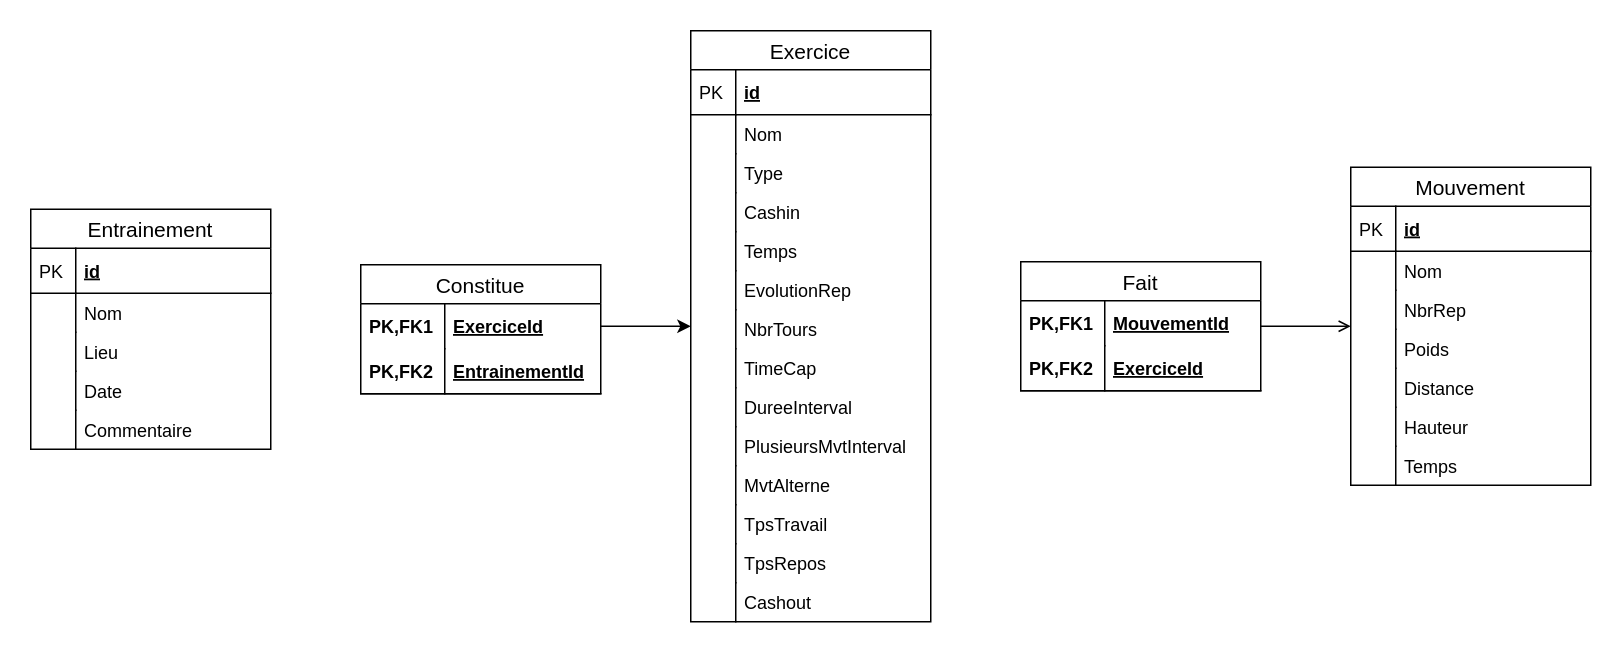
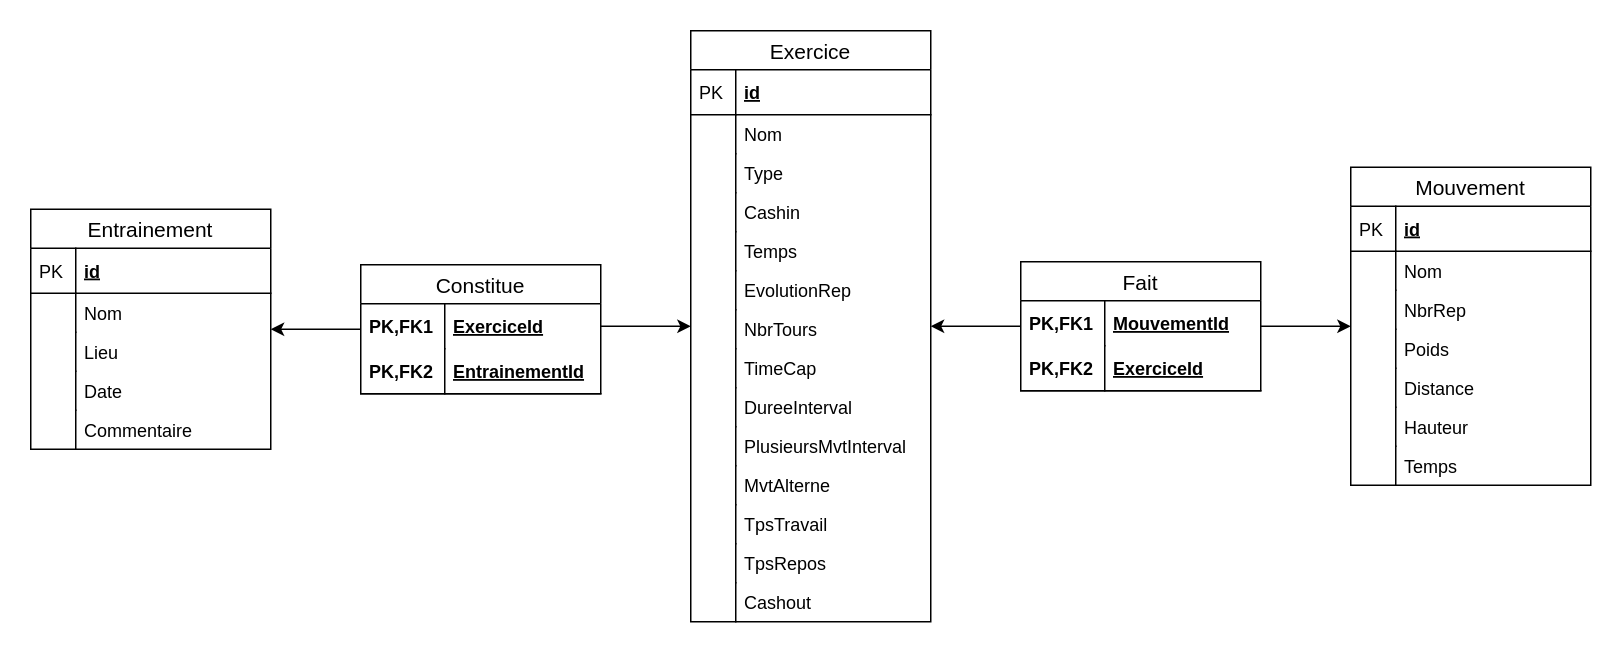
none -> (980, 326)
(1341, 326) -> (1339, 326)
none -> (320, 329)
